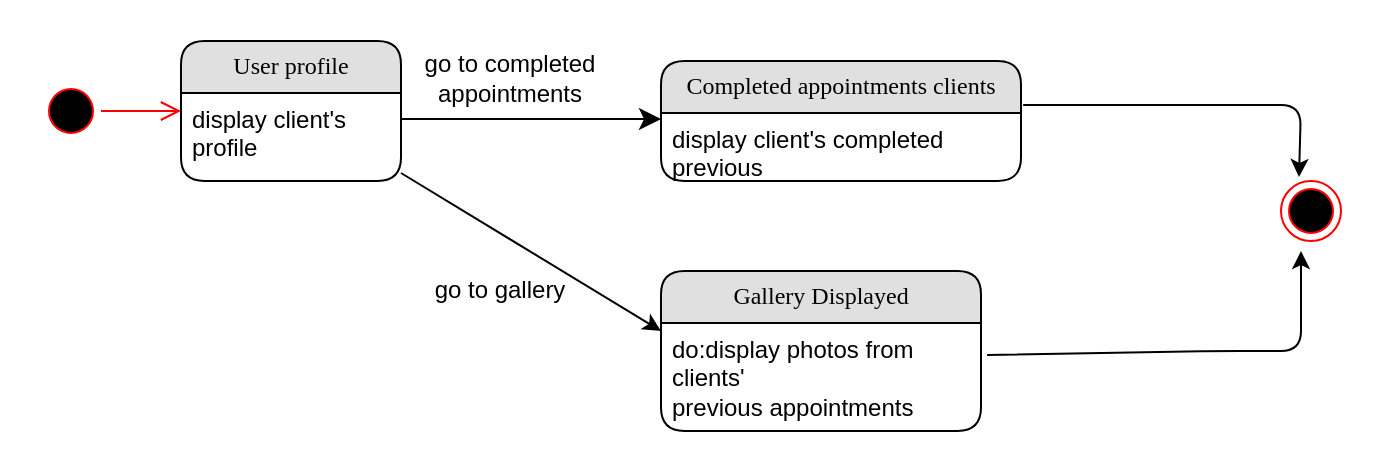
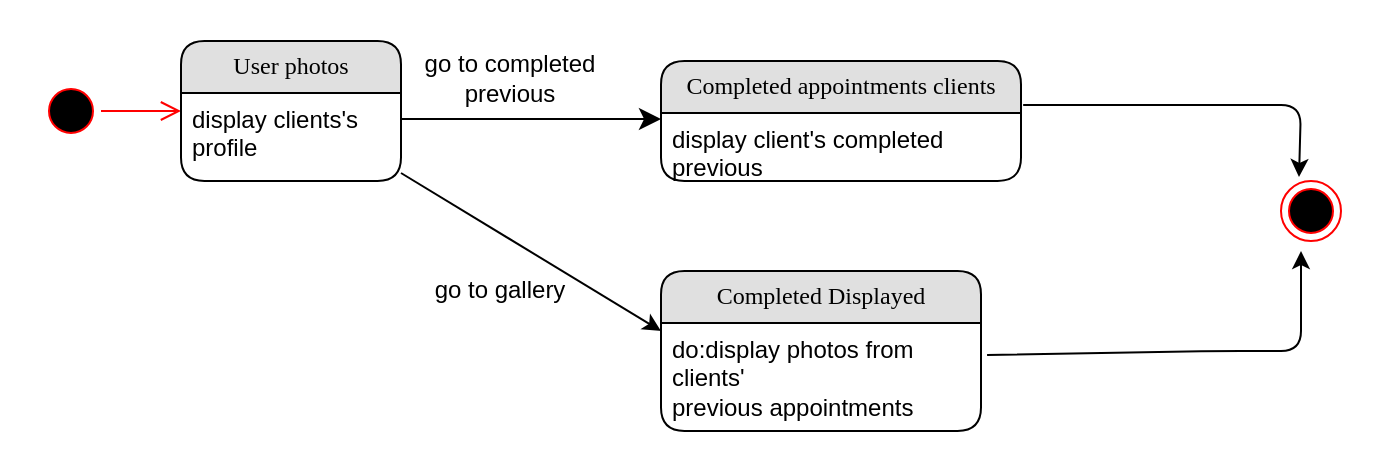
(292, 67) -> (292, 67)
(511, 79) -> (511, 79)
(293, 136) -> (293, 136)
(822, 297) -> (822, 297)
